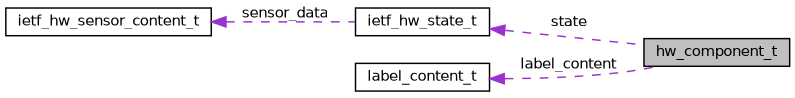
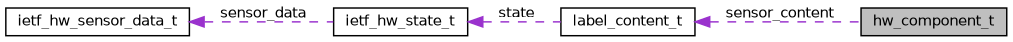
(109, 22) -> (98, 22)
(574, 38) -> (522, 22)
(567, 65) -> (778, 14)
